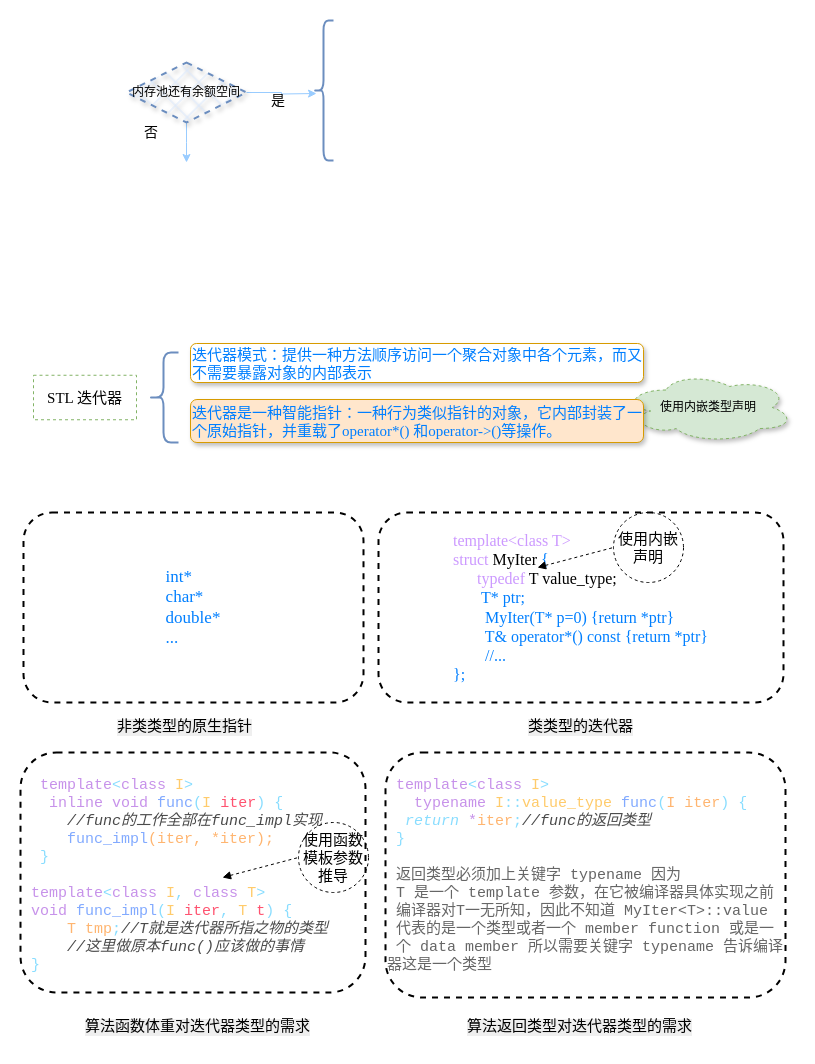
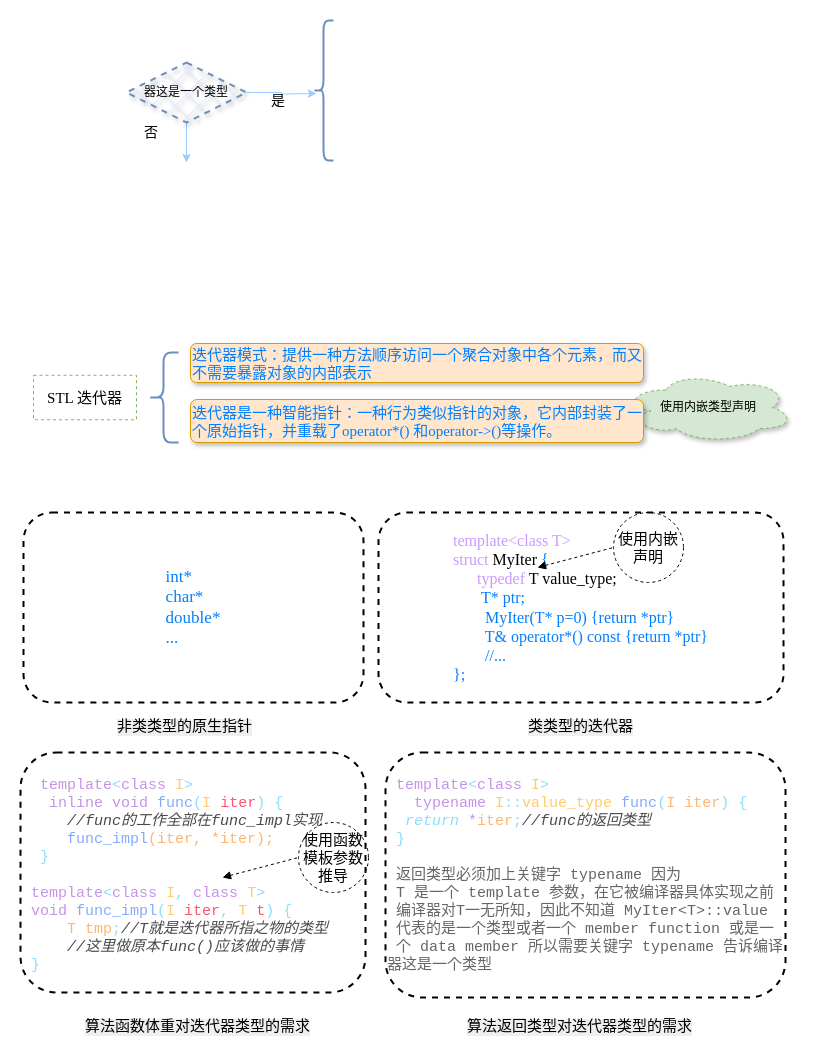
(187, 93) -> (187, 93)
(417, 363) -> (417, 363)
